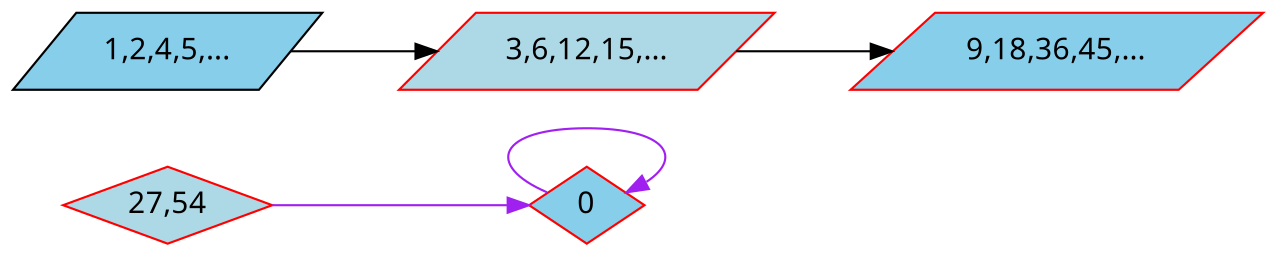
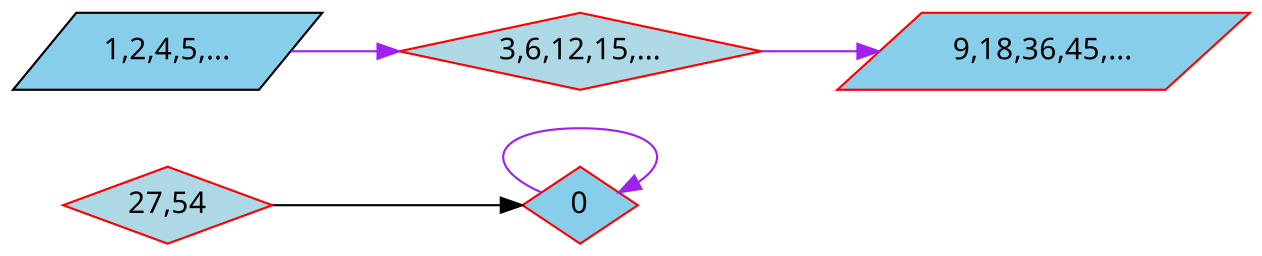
(353, 51) -> (334, 51)
(587, 51) -> (580, 51)
(803, 51) -> (809, 51)
(390, 205) -> (387, 205)
